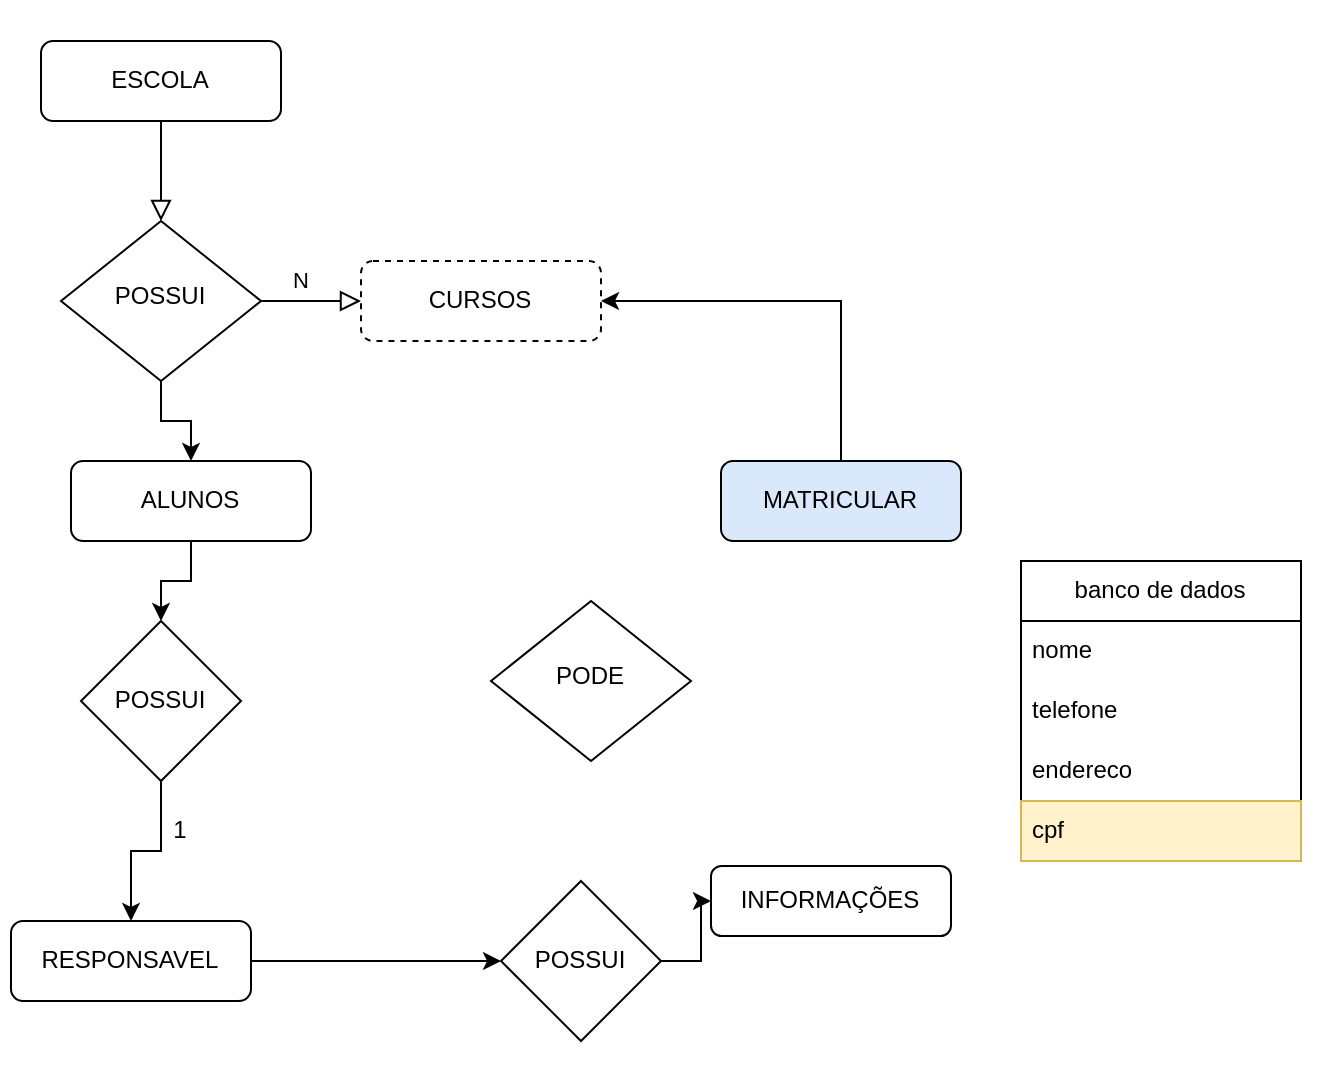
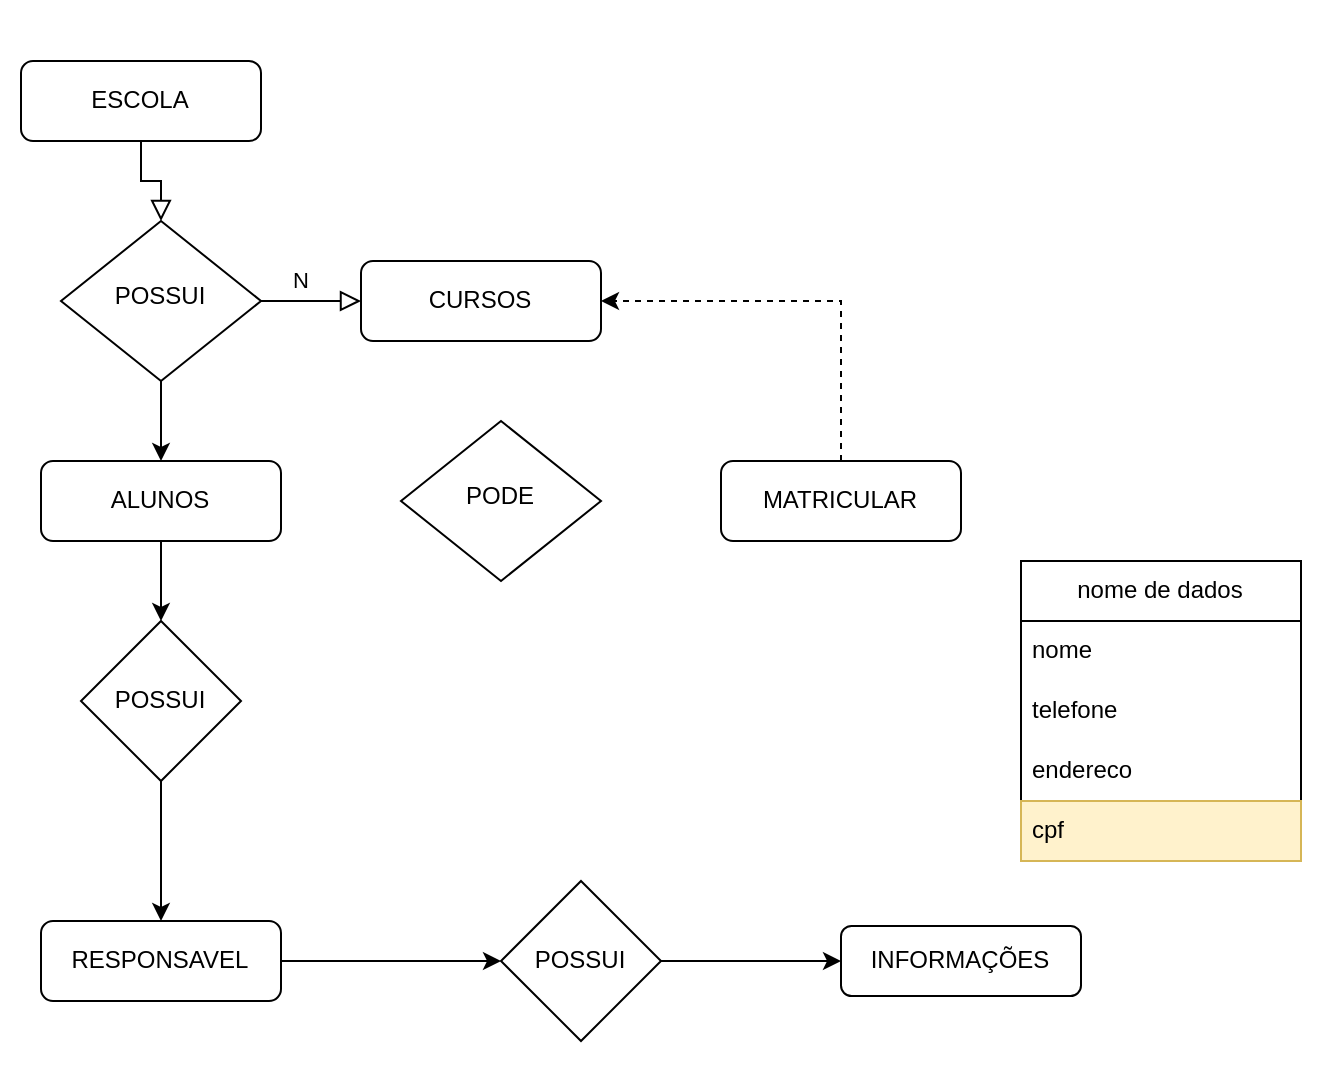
(161, 81) -> (141, 101)
(481, 301) -> (481, 301)
(807, 301) -> (807, 301)
(191, 501) -> (161, 501)
(841, 501) -> (841, 501)
(1161, 591) -> (1161, 591)
(591, 681) -> (501, 501)
(181, 831) -> none
(831, 901) -> (961, 961)
(131, 961) -> (161, 961)
